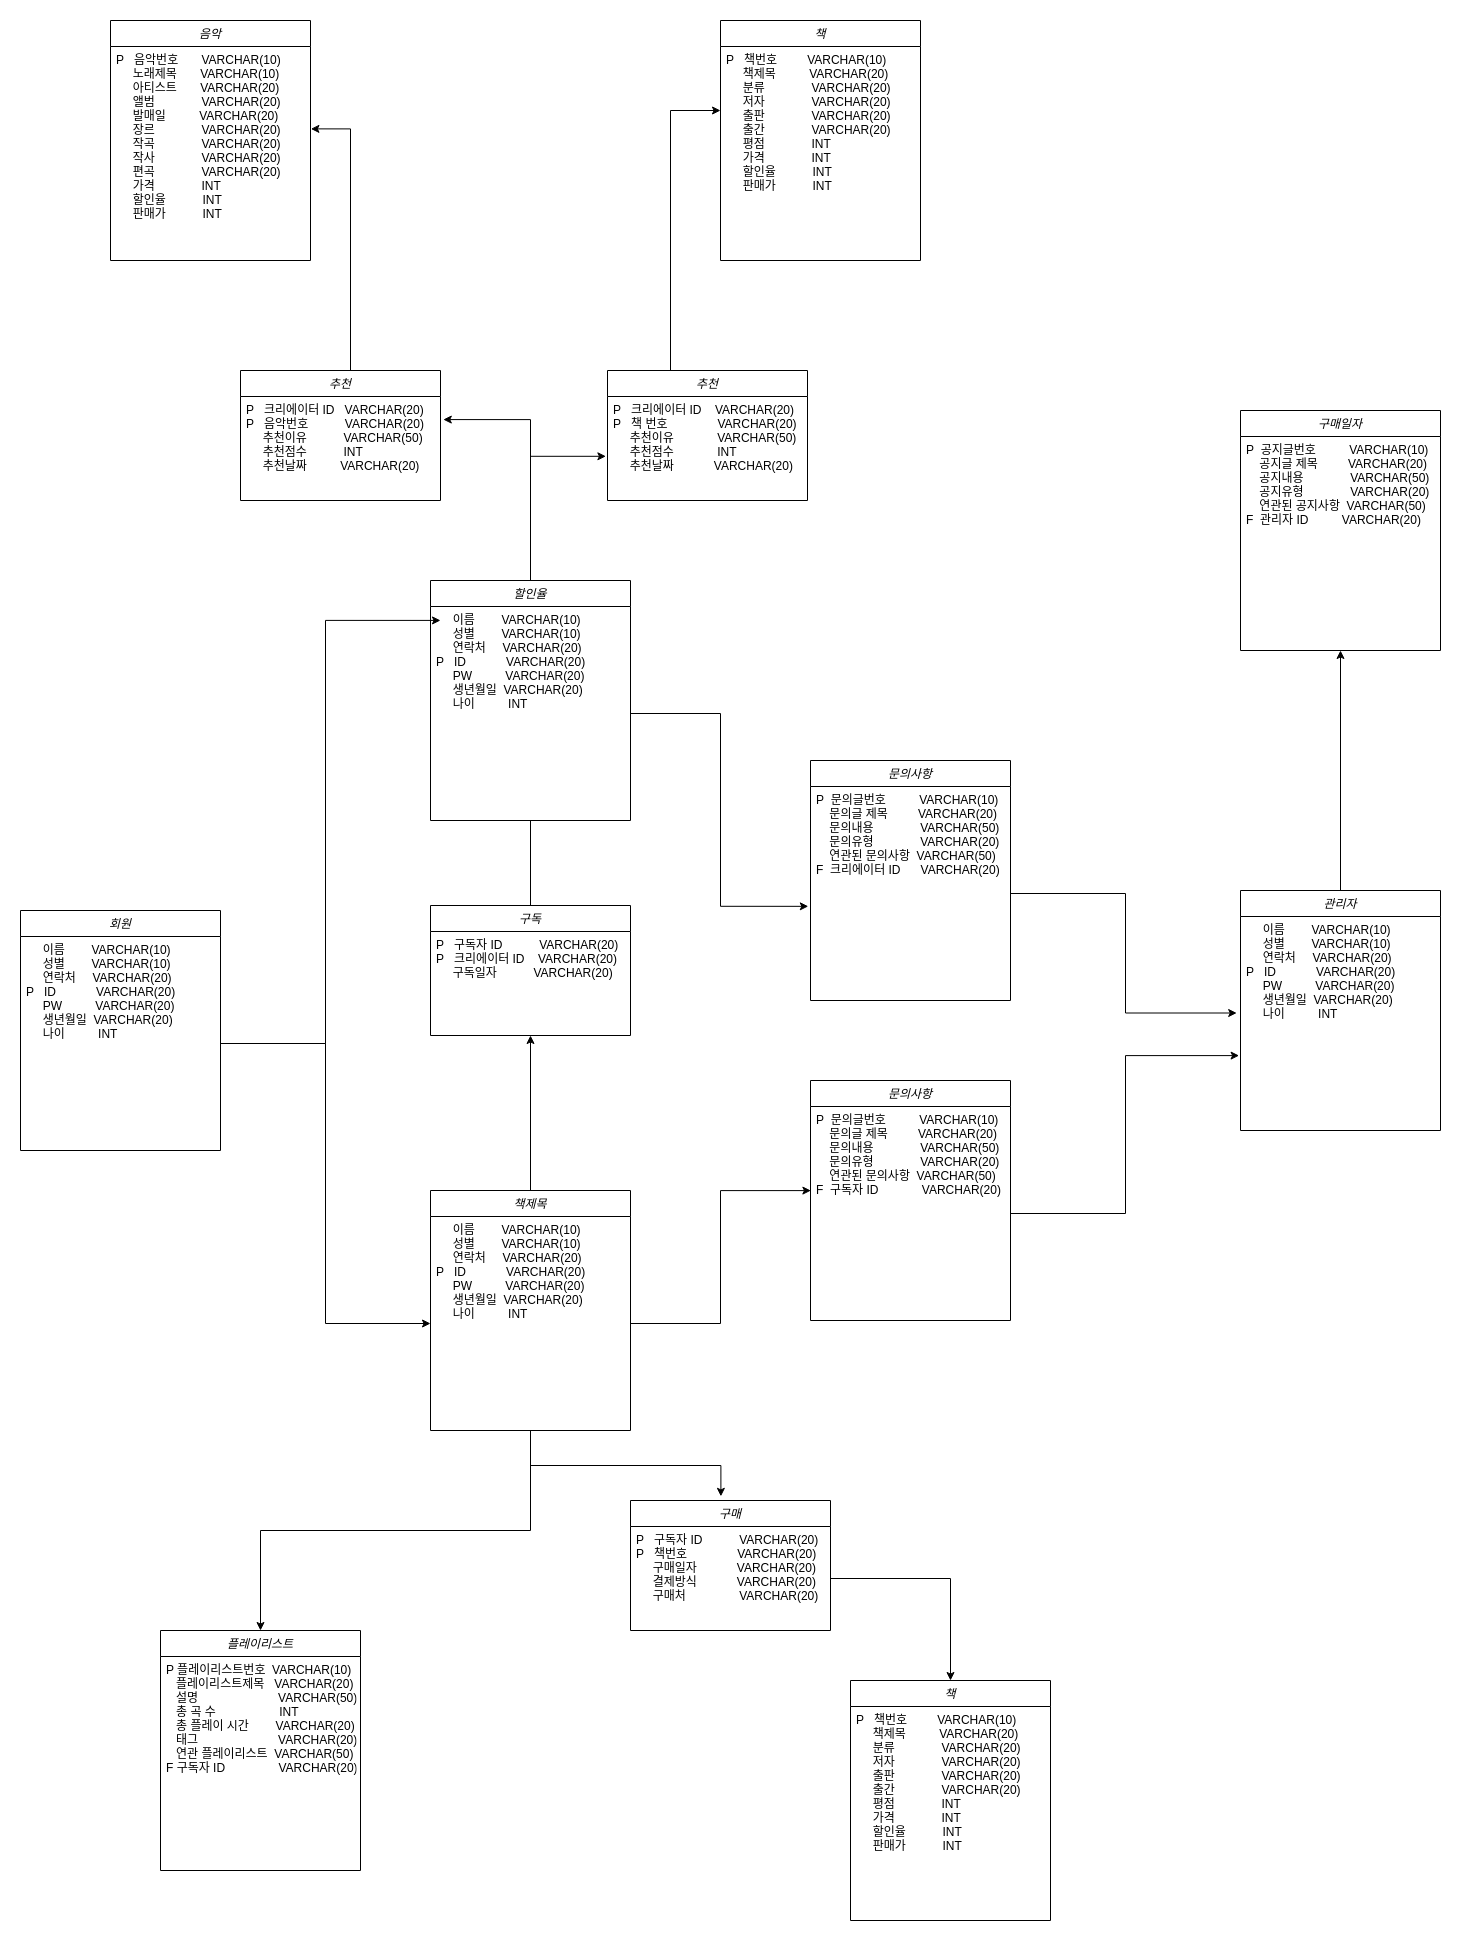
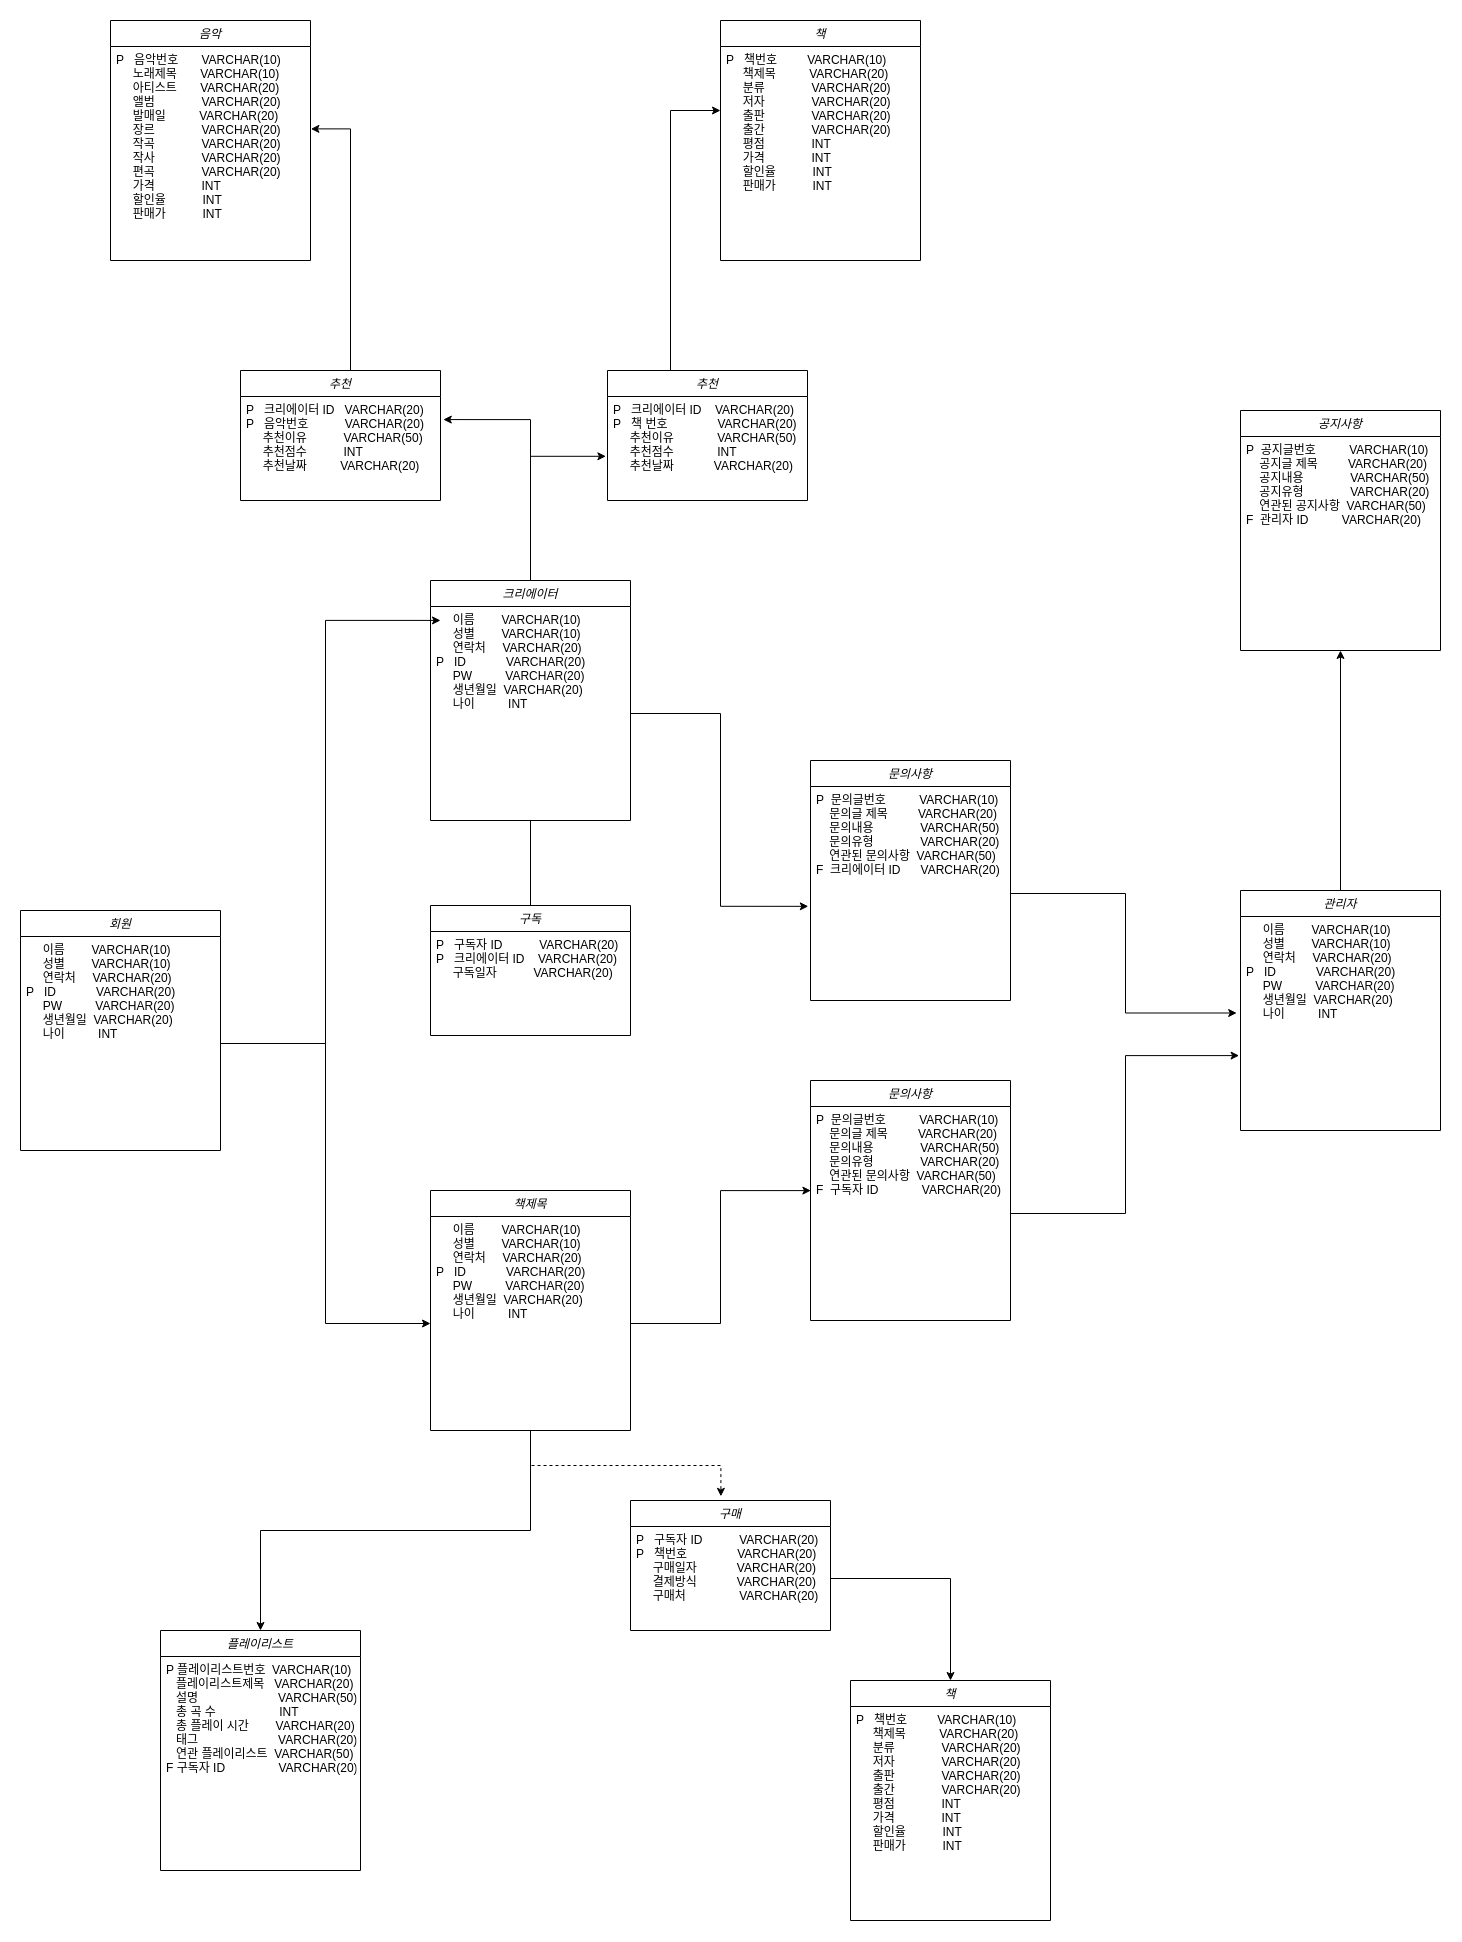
(1340, 424) -> (1340, 424)
(530, 594) -> (530, 594)
(531, 1116) -> none
(637, 1466) -> (637, 1466)
